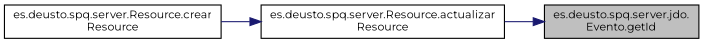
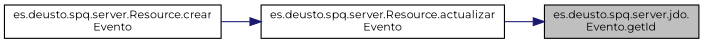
(113, 22) -> (113, 22)
(383, 22) -> (383, 22)
